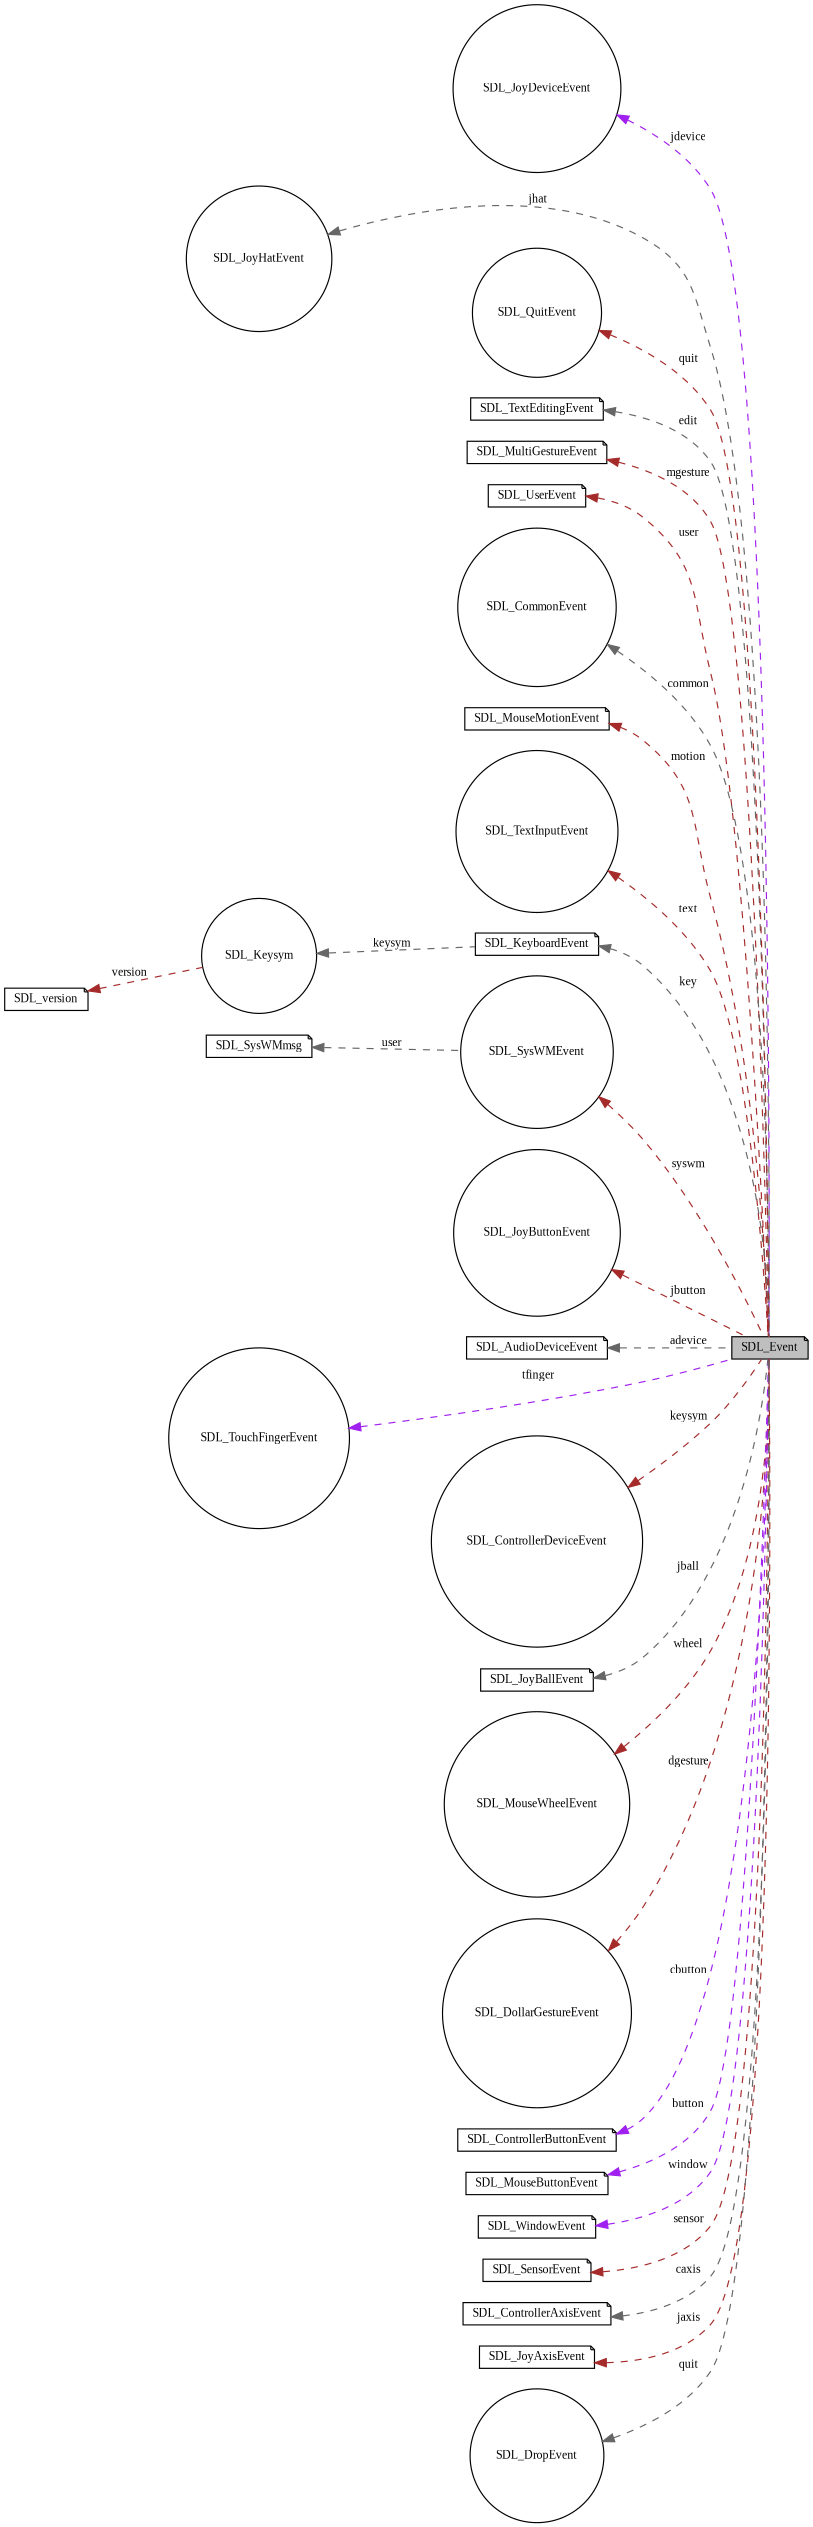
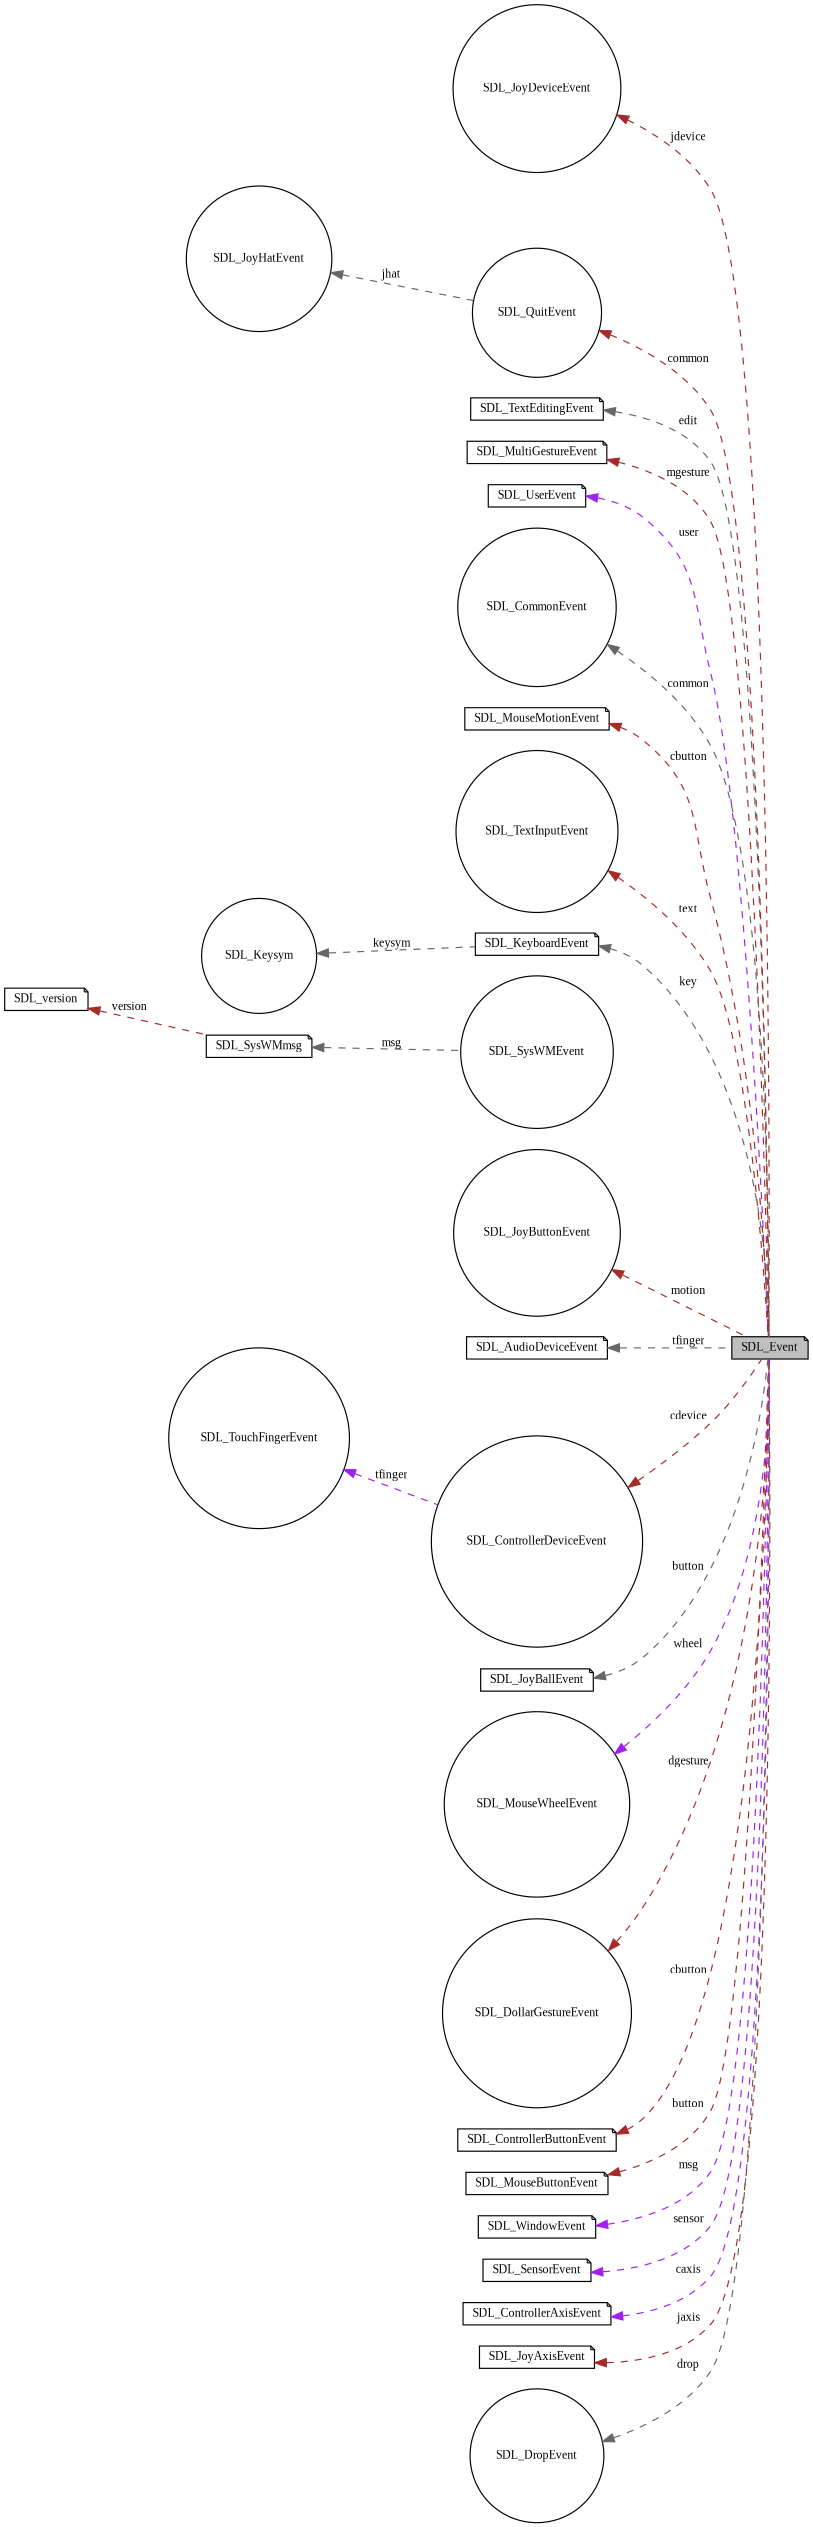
(687, 359) -> (687, 359)
(730, 440) -> (408, 288)
(761, 675) -> (762, 706)
(687, 757) -> (687, 757)
(744, 936) -> (744, 936)
(151, 978) -> (154, 1023)
(390, 1043) -> (390, 1043)
(696, 1213) -> none
(687, 1291) -> (687, 1291)
(687, 1341) -> (687, 1341)
(547, 1400) -> (396, 1489)
(687, 1417) -> (687, 1417)
(687, 1567) -> (687, 1567)
(743, 1572) -> (743, 1572)
(741, 1797) -> (741, 1797)
(762, 1870) -> (762, 1870)
(744, 1879) -> (744, 1879)
(739, 2102) -> (739, 2102)
(687, 2165) -> (687, 2165)
(687, 2365) -> (687, 2365)
